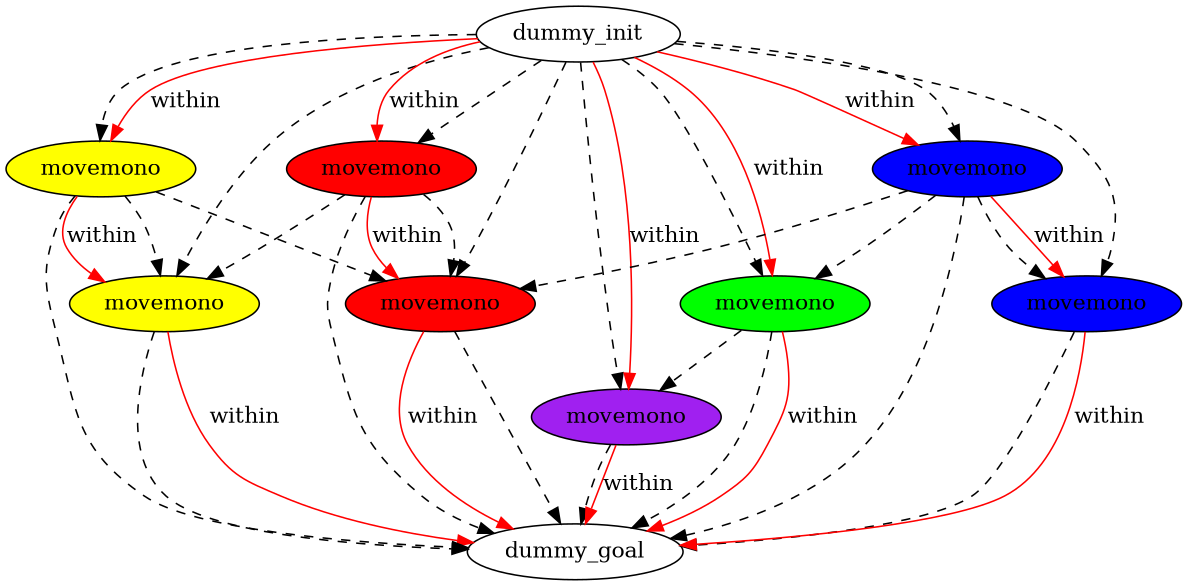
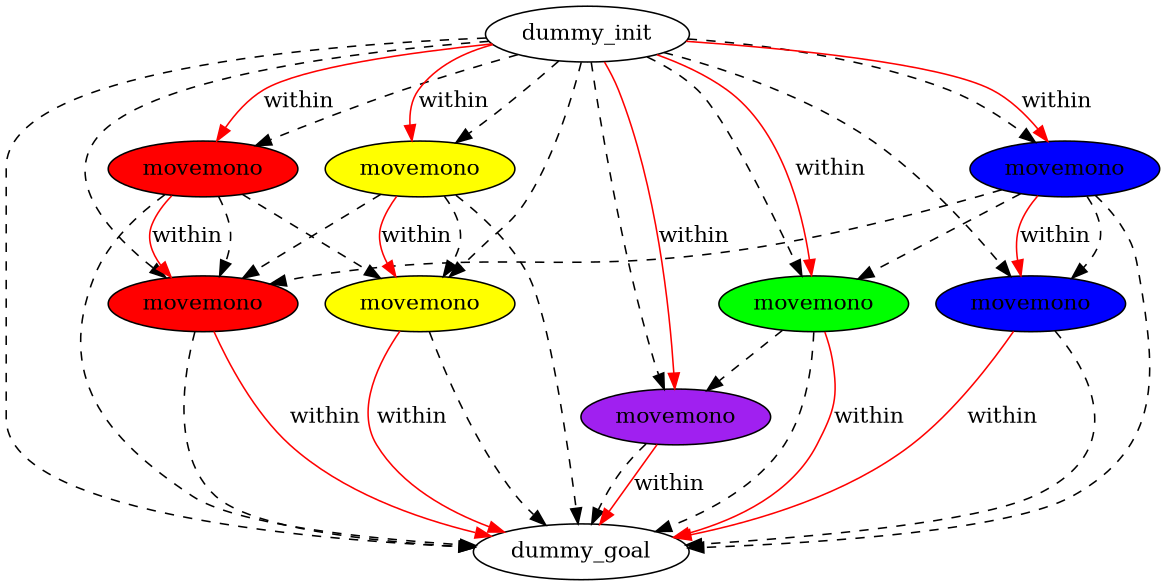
none -> (6, 279)
